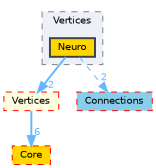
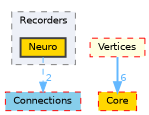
(72, 21) -> (44, 21)
(55, 71) -> none
